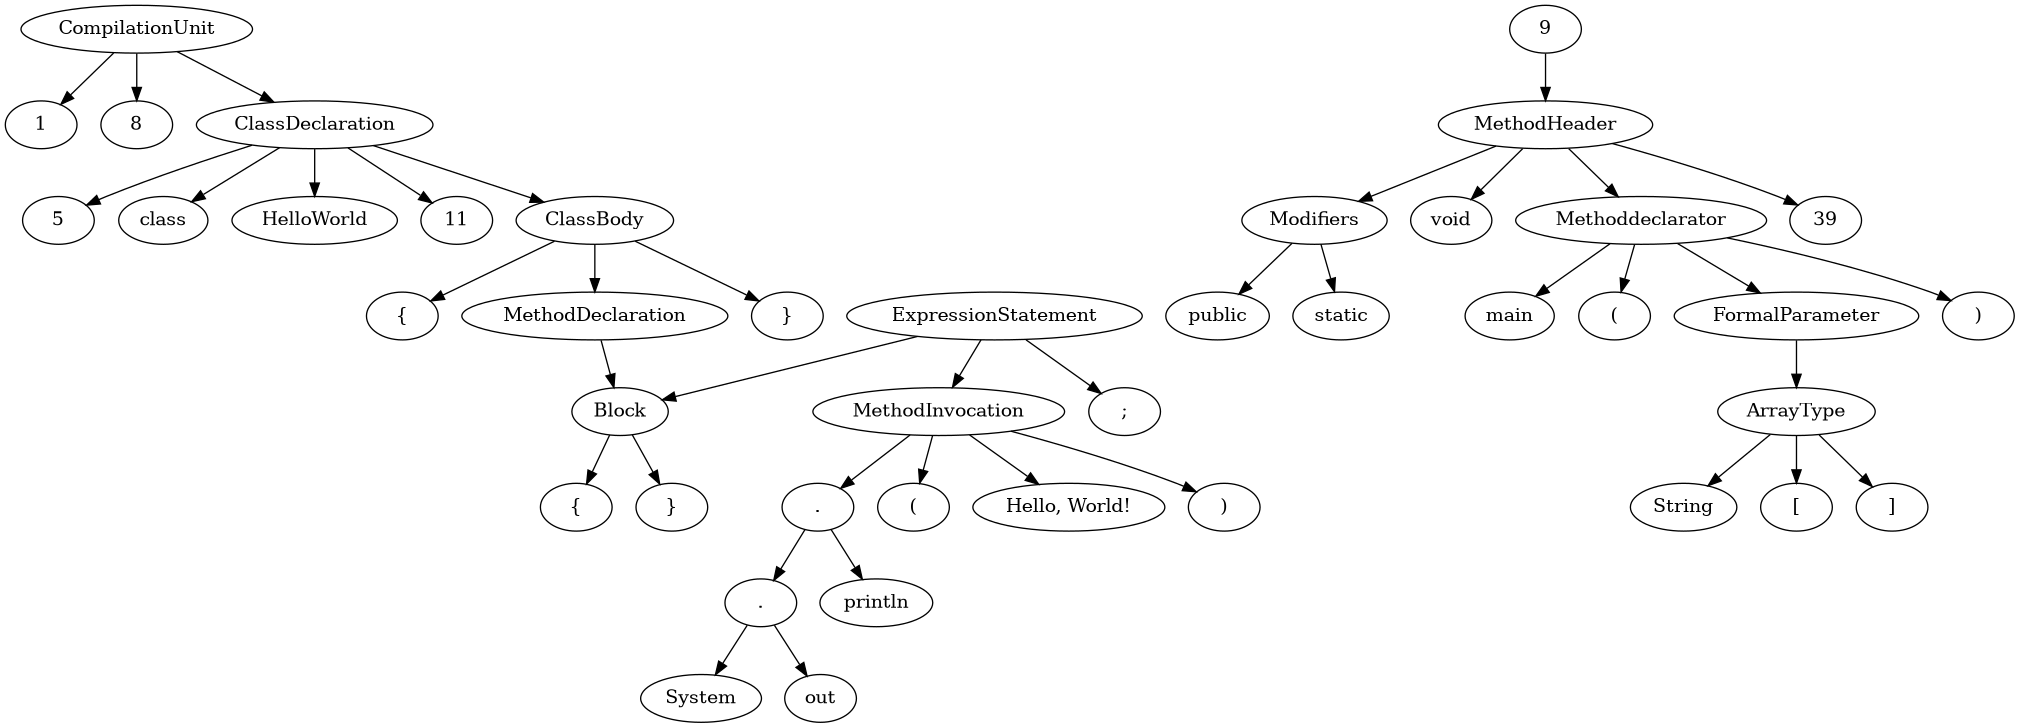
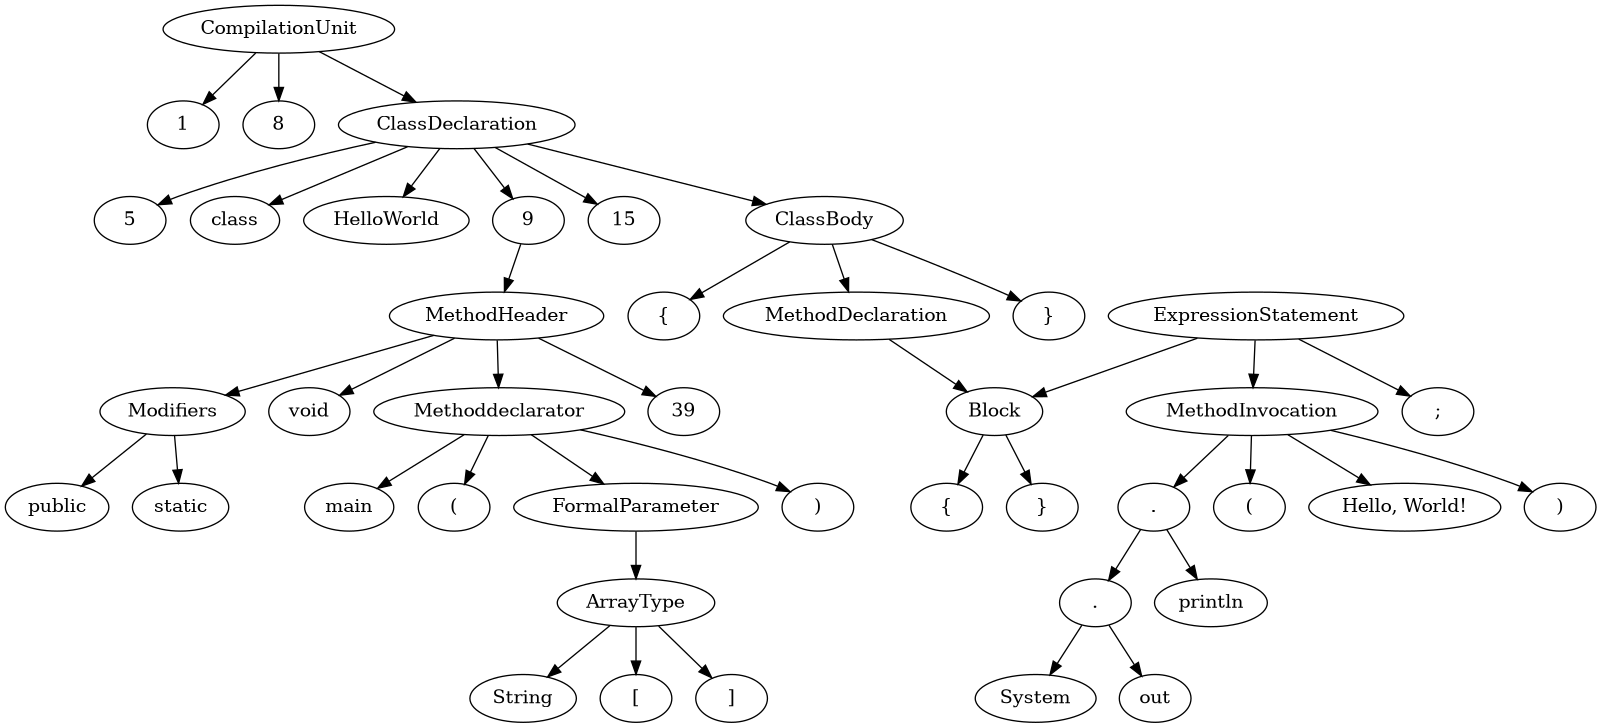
none -> (489, 168)
(457, 220) -> (624, 220)
